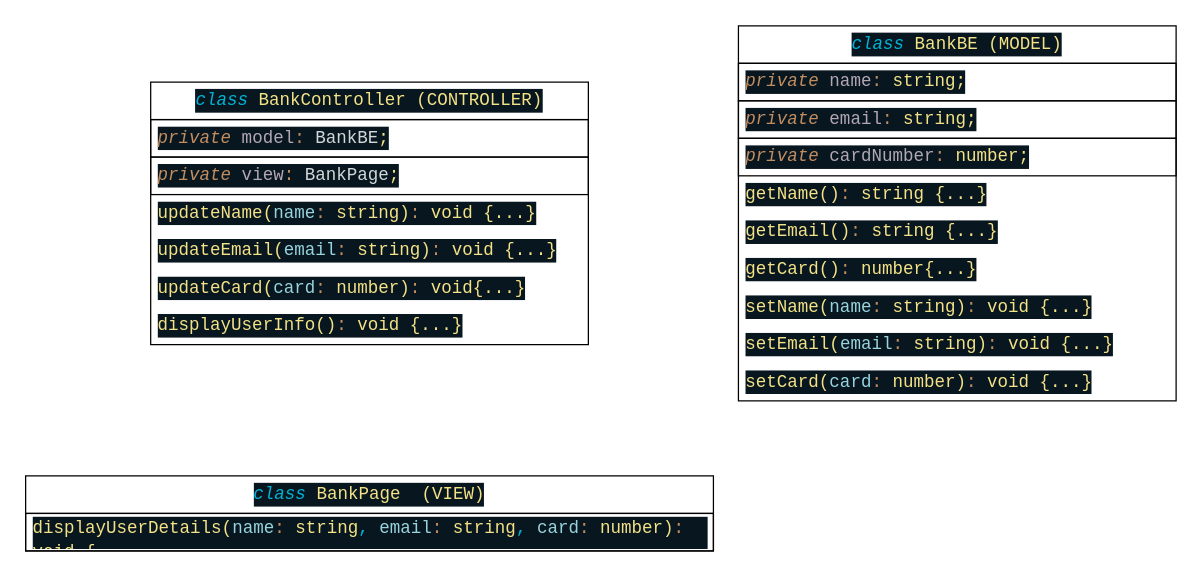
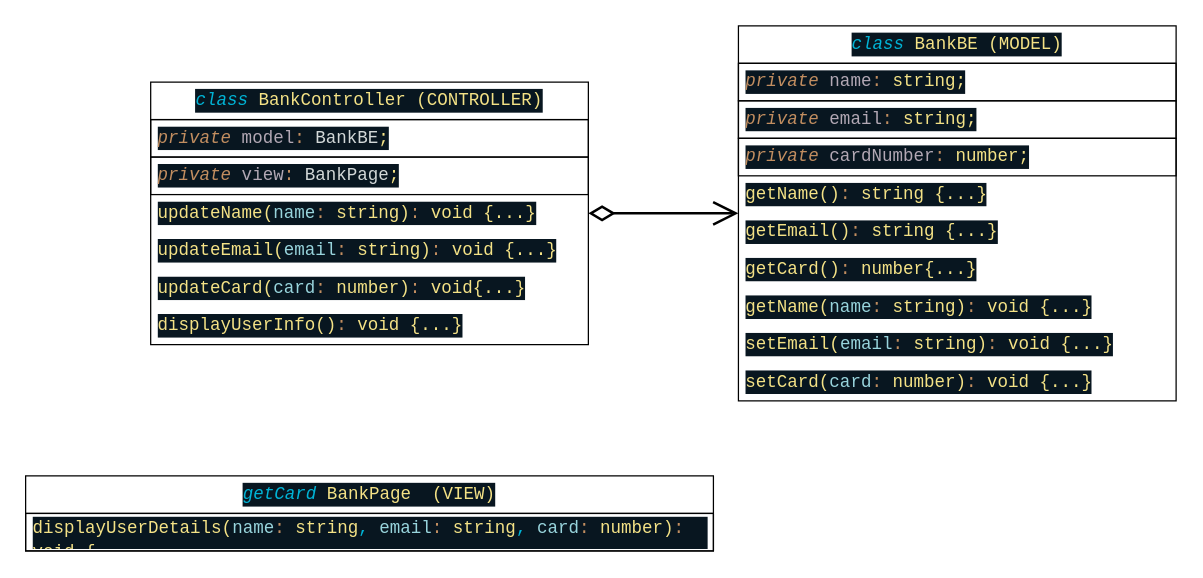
none -> (672, 213)
(865, 307) -> (865, 307)
(369, 494) -> (369, 494)
